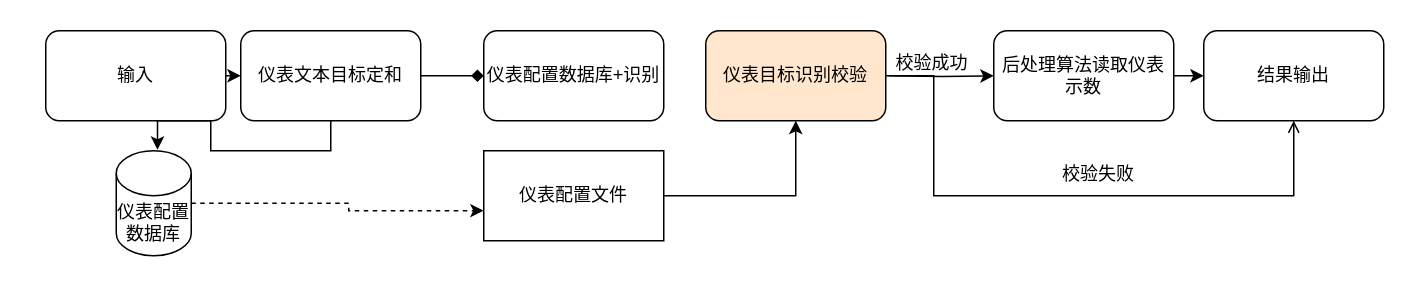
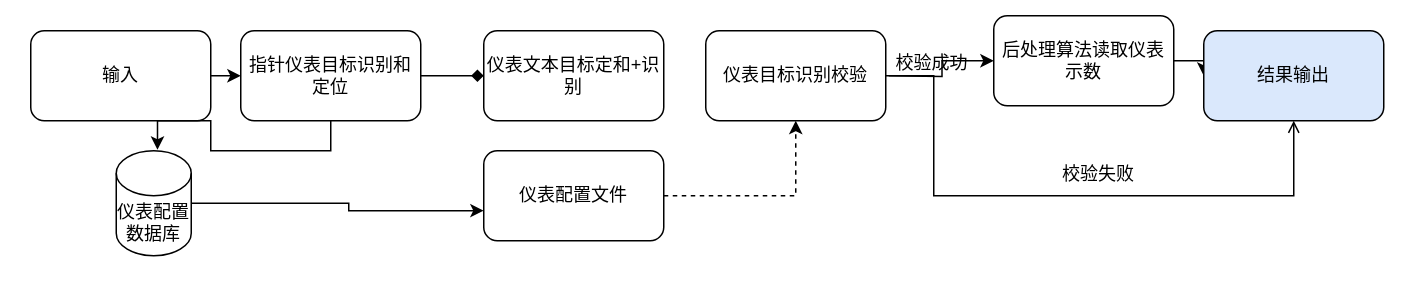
(136, 76) -> (121, 76)
(331, 76) -> (331, 76)
(574, 76) -> (574, 76)
(796, 76) -> (796, 76)
(1084, 76) -> (1084, 61)
(1294, 76) -> (1294, 76)
(574, 196) -> (574, 196)
(763, 196) -> (763, 196)
(336, 203) -> (336, 203)
